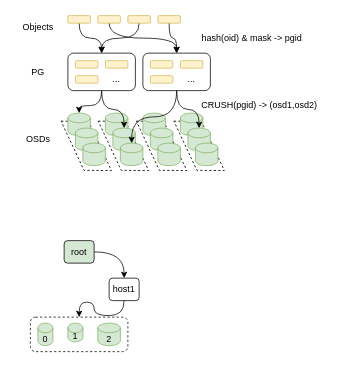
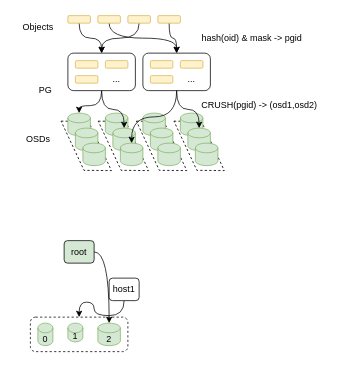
(38, 72) -> (45, 90)
(114, 256) -> (107, 276)
